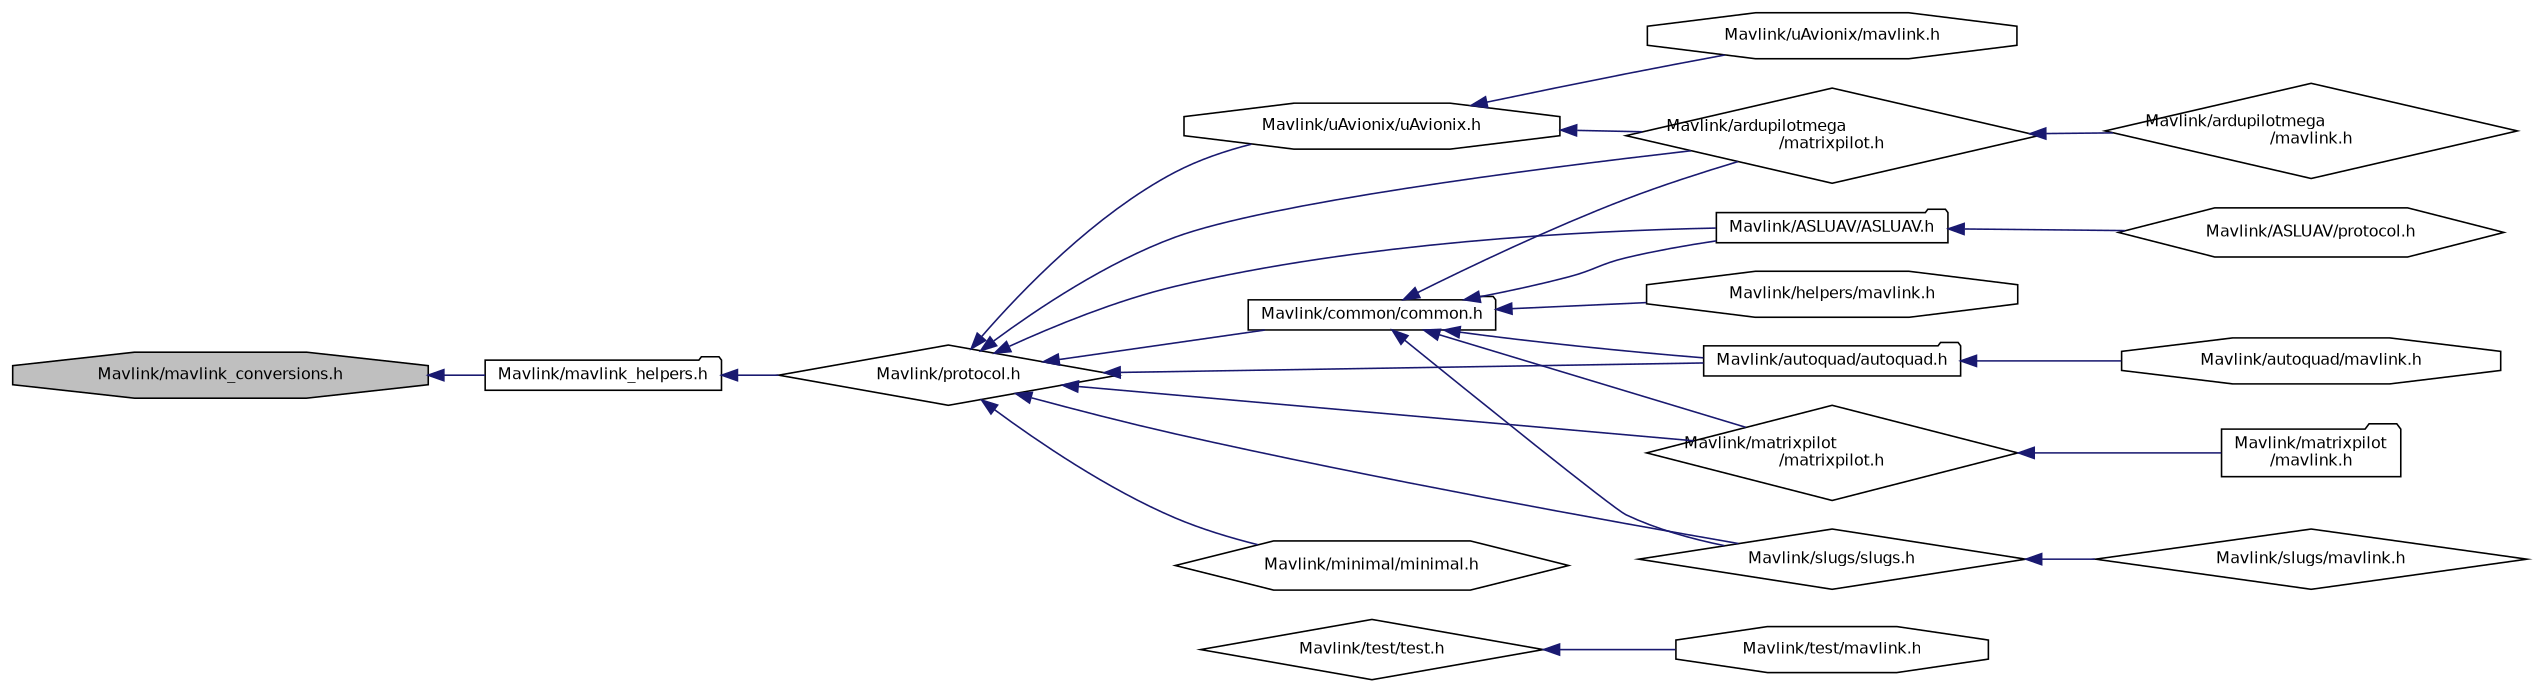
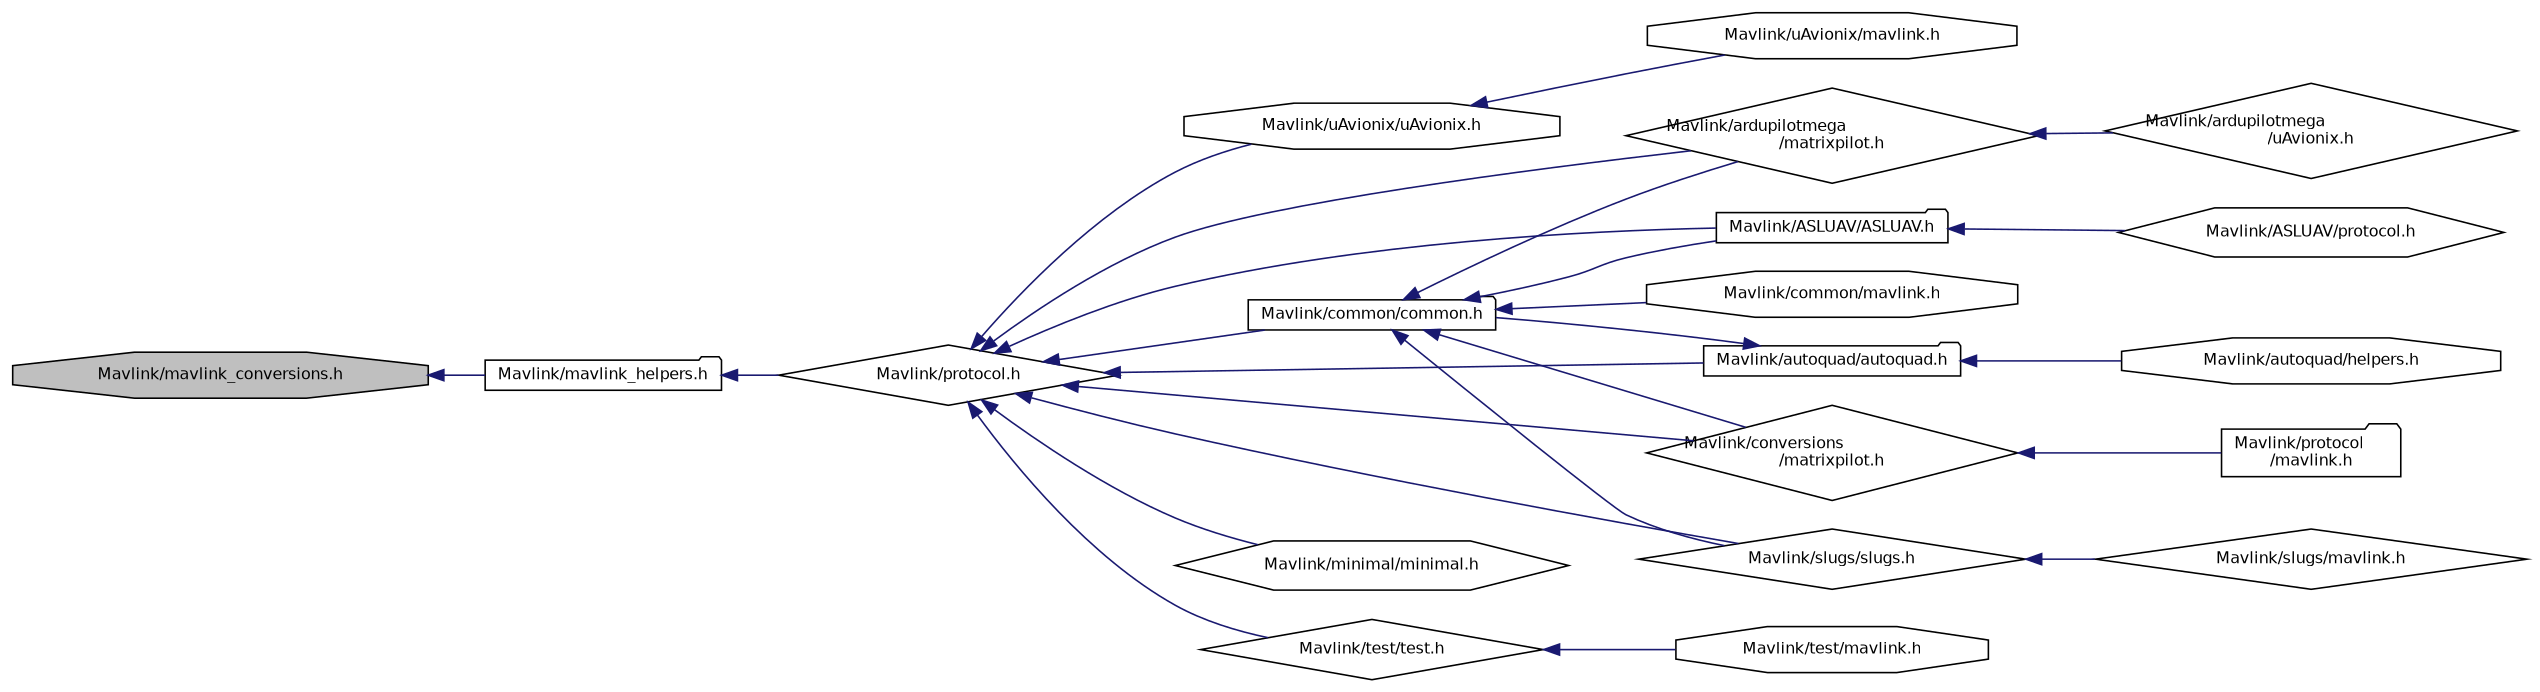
(1610, 131) -> none
(2311, 131) -> (2311, 131)
(1832, 294) -> (1832, 294)
(1581, 346) -> (1620, 329)
(2311, 361) -> (2311, 361)
(1832, 453) -> (1832, 453)
(2311, 453) -> (2311, 453)
none -> (1103, 554)
